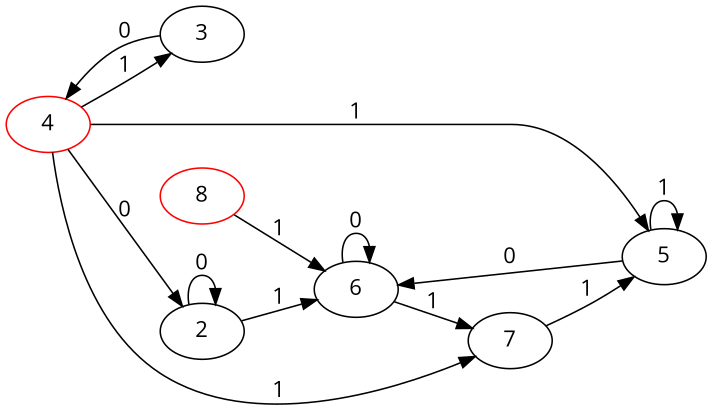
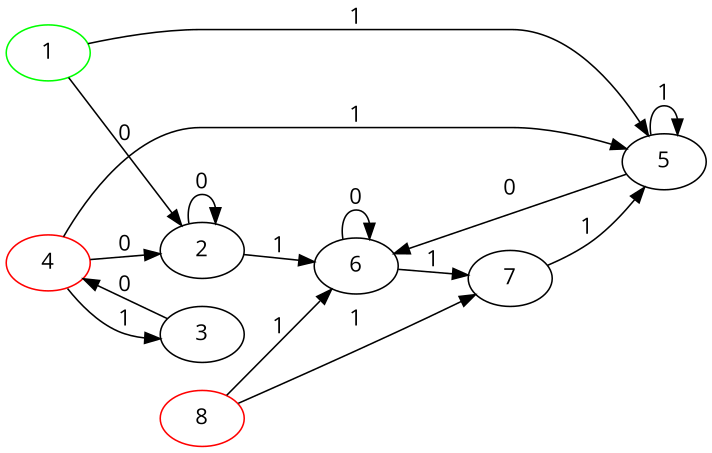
none -> (48, 53)
(186, 386) -> (350, 353)
